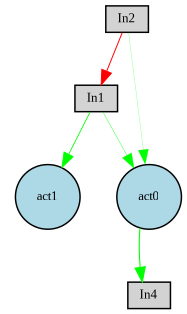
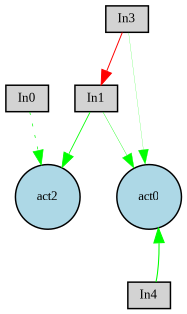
(127, 19) -> (127, 19)
none -> (27, 98)
(48, 197) -> (48, 197)
(139, 248) -> (159, 263)
